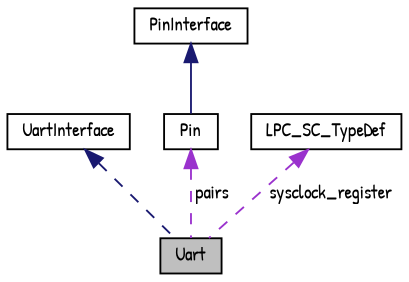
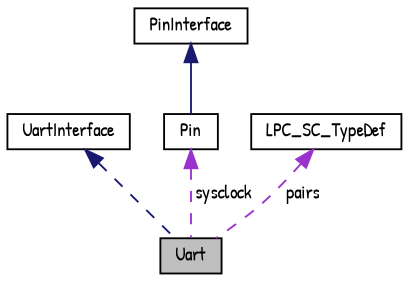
(210, 194) -> (222, 194)
(329, 194) -> (301, 194)
